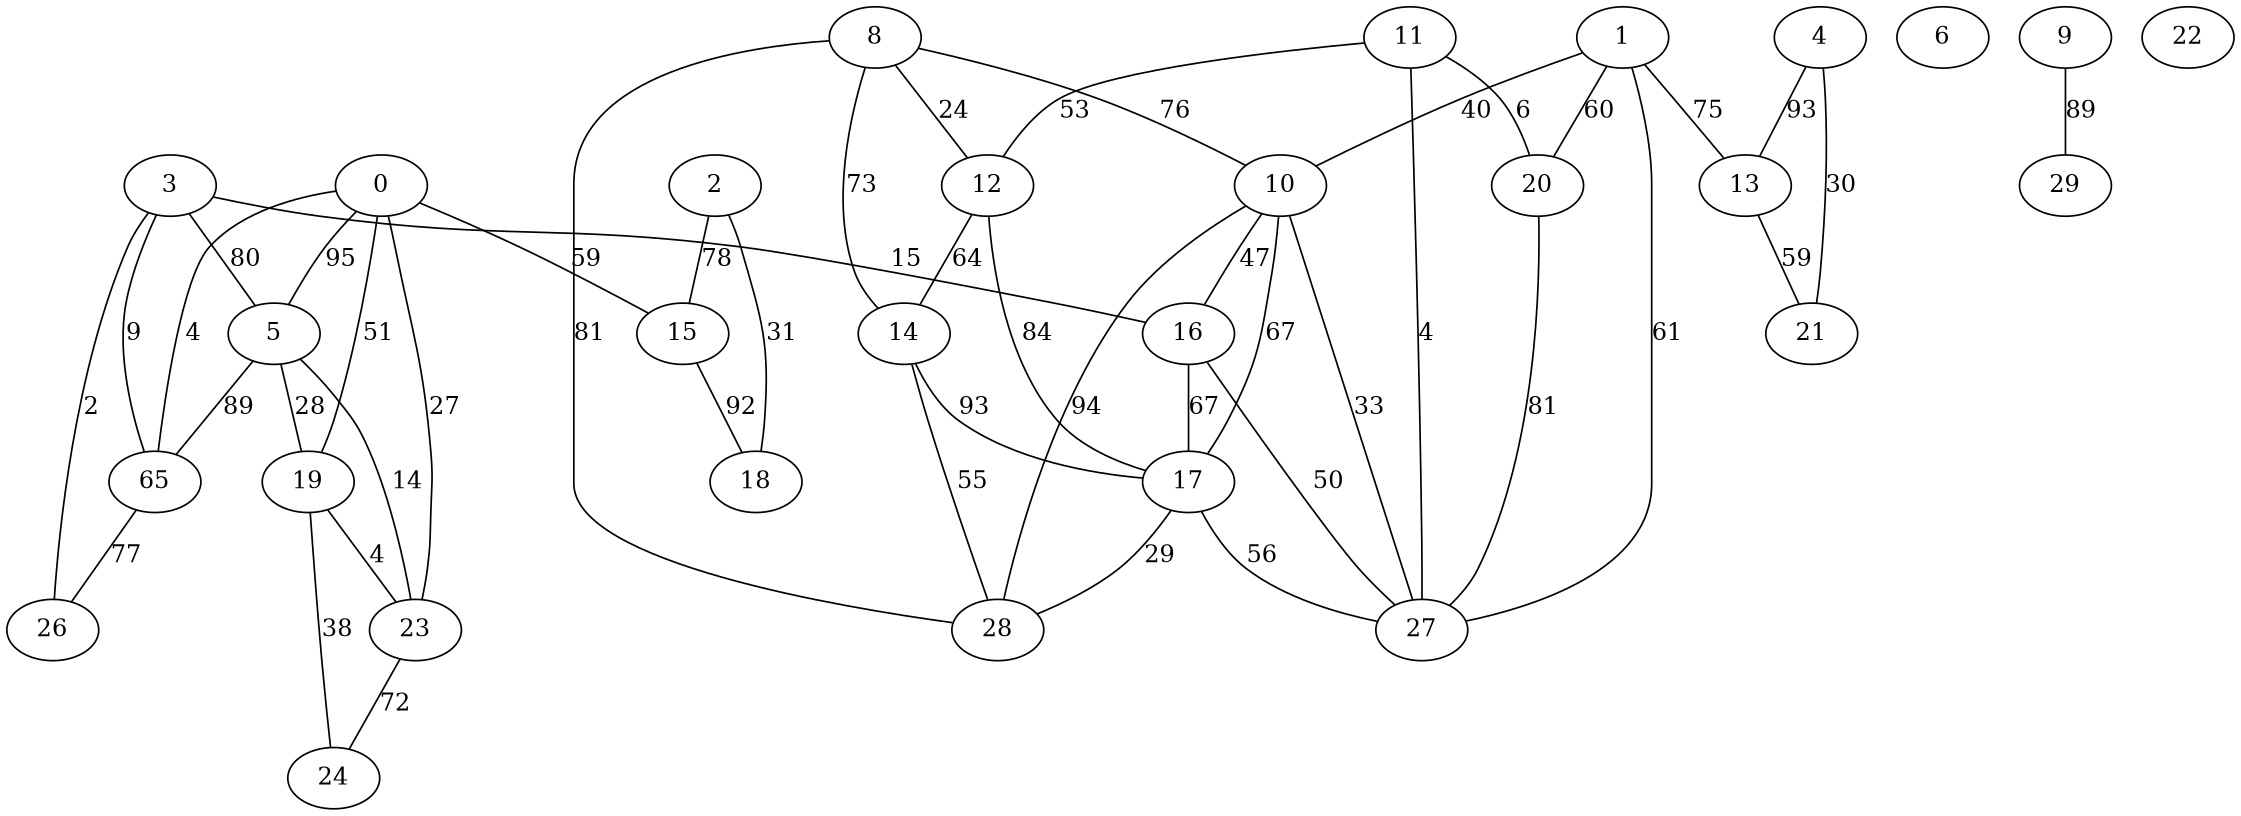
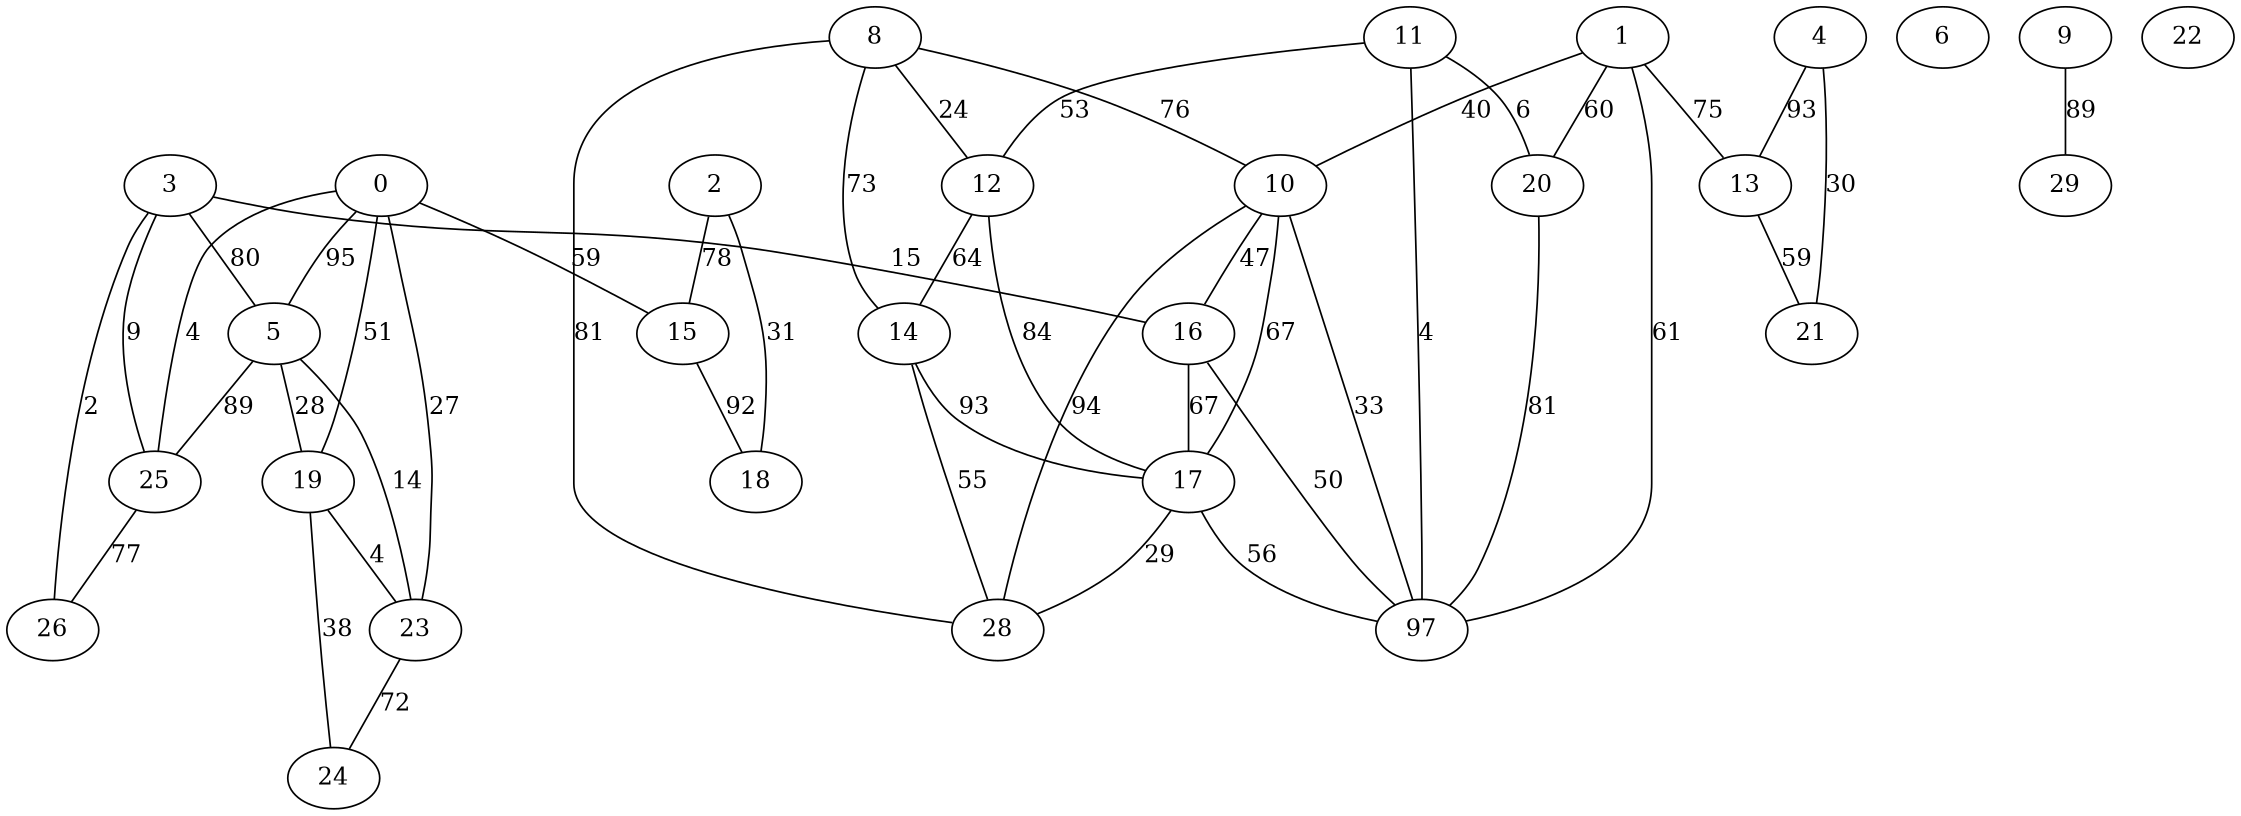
(155, 482) -> (155, 482)
(1422, 630) -> (1422, 630)
